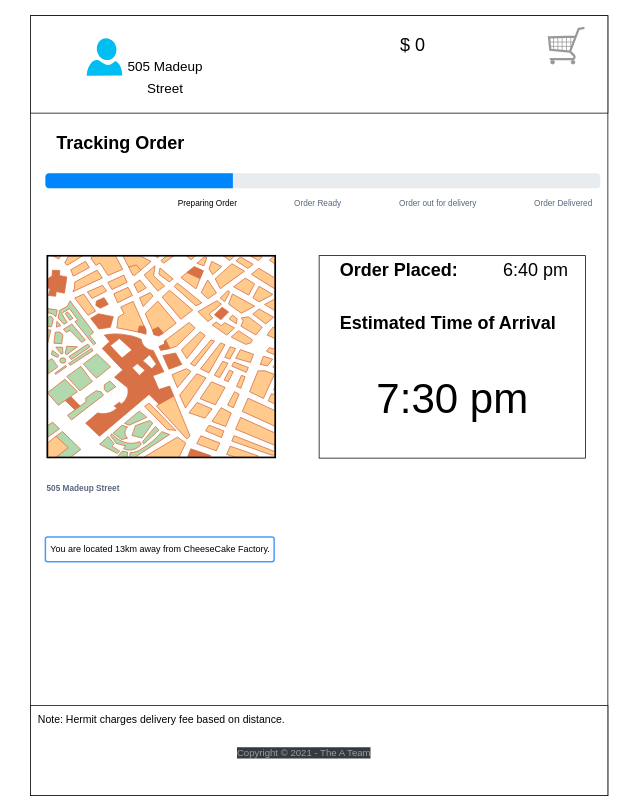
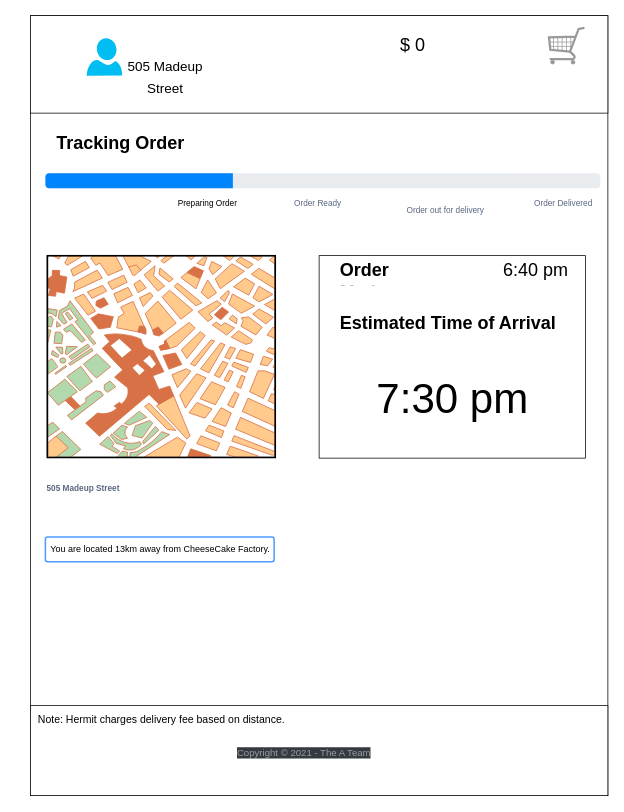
(439, 203) -> (447, 210)
(369, 253) -> (371, 253)
